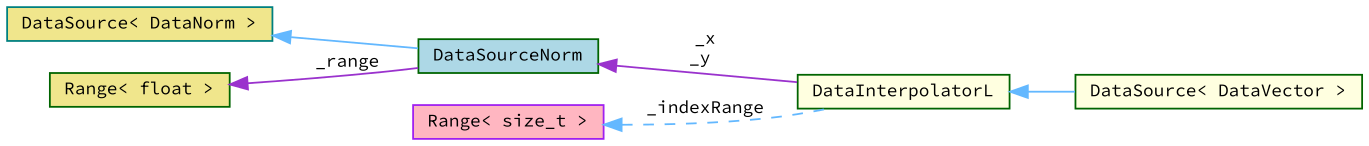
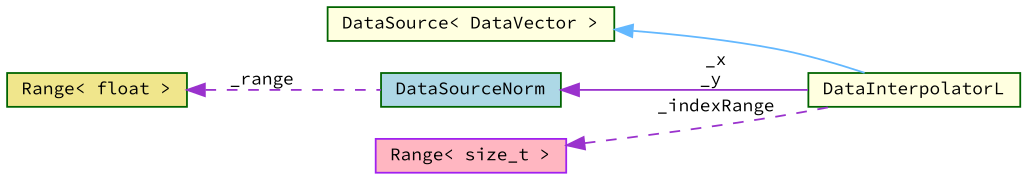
(140, 24) -> none
(333, 77) -> (293, 90)
(1051, 92) -> (750, 44)
(725, 122) -> (708, 127)
